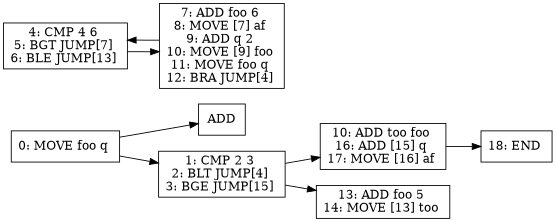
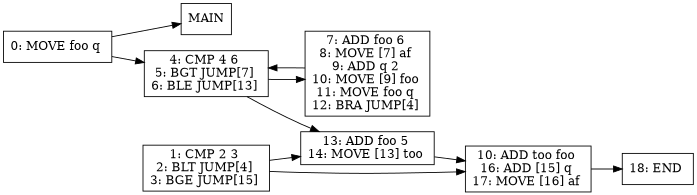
none -> (279, 113)
(222, 120) -> (206, 19)
none -> (446, 158)
(135, 159) -> (124, 59)
